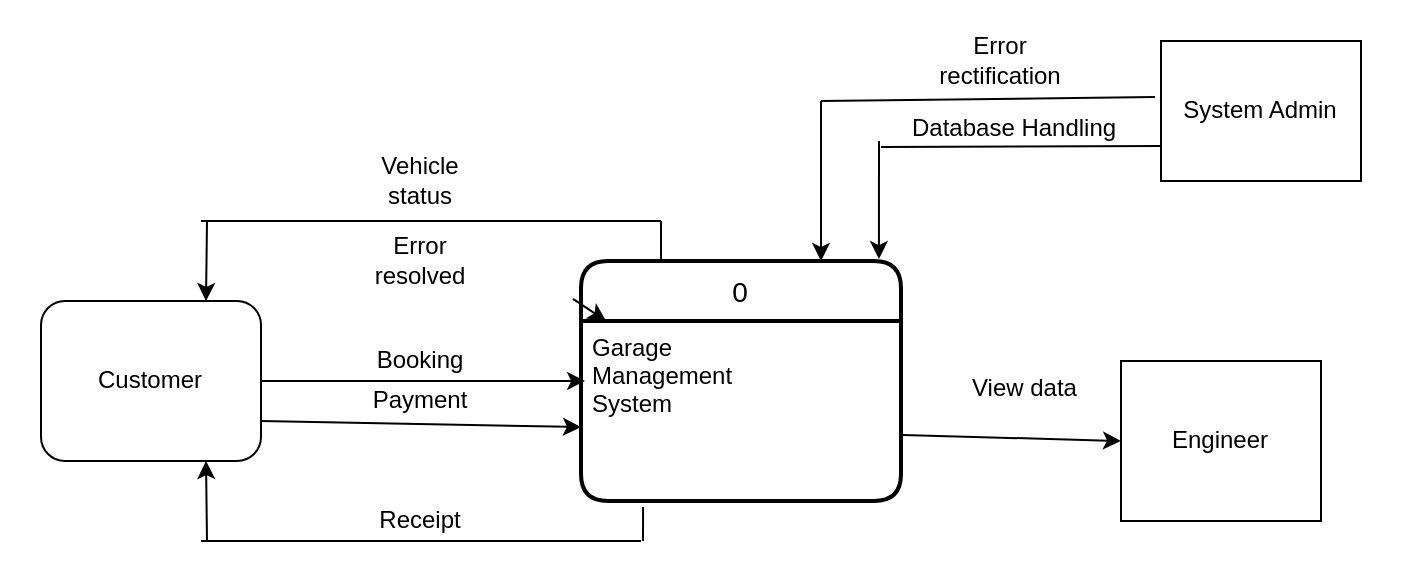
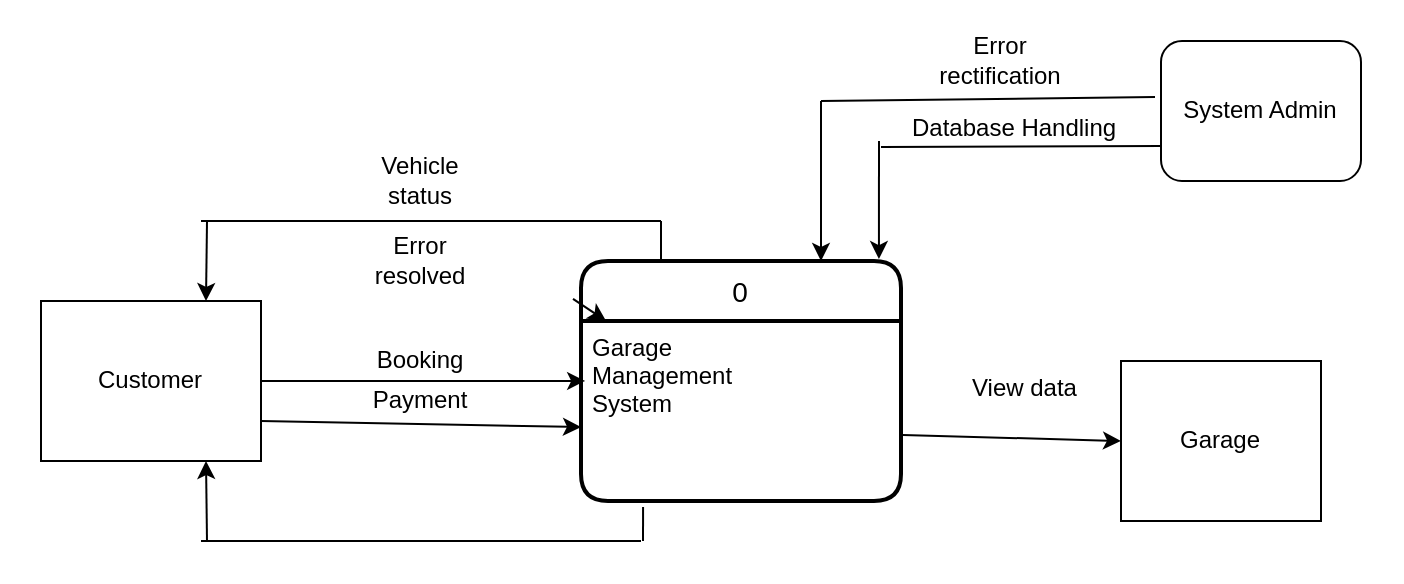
(1261, 111) -> (1261, 111)
(151, 381) -> (151, 381)
(1221, 441) -> (1221, 441)
(421, 521) -> none
